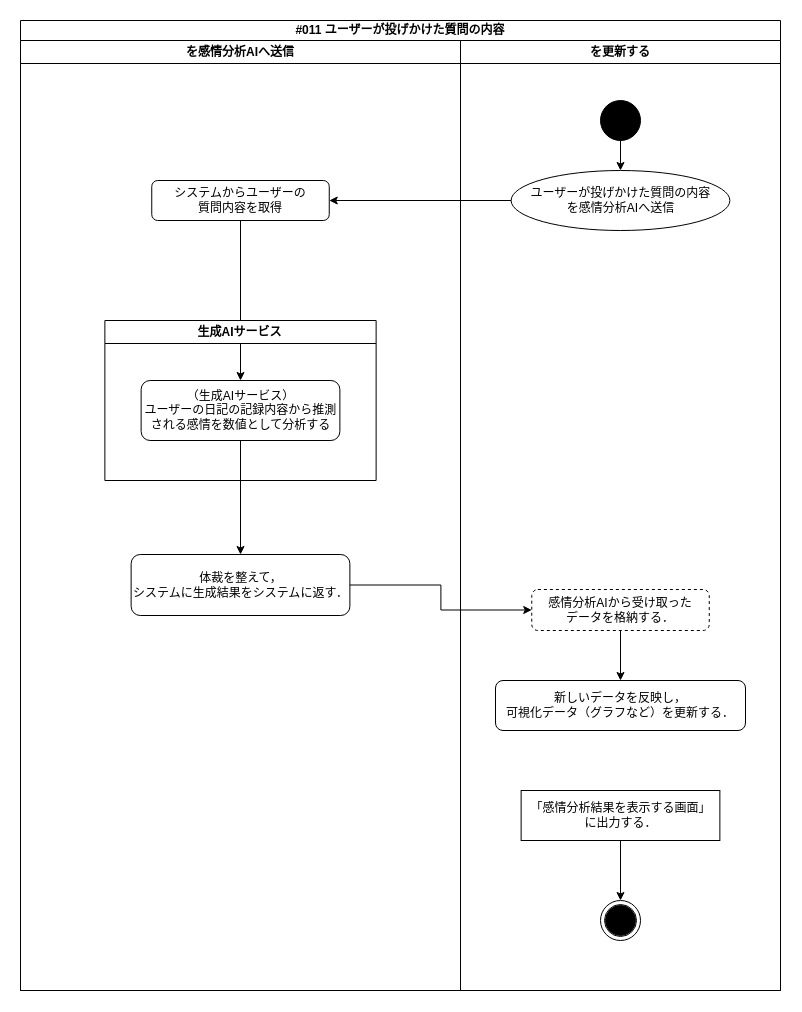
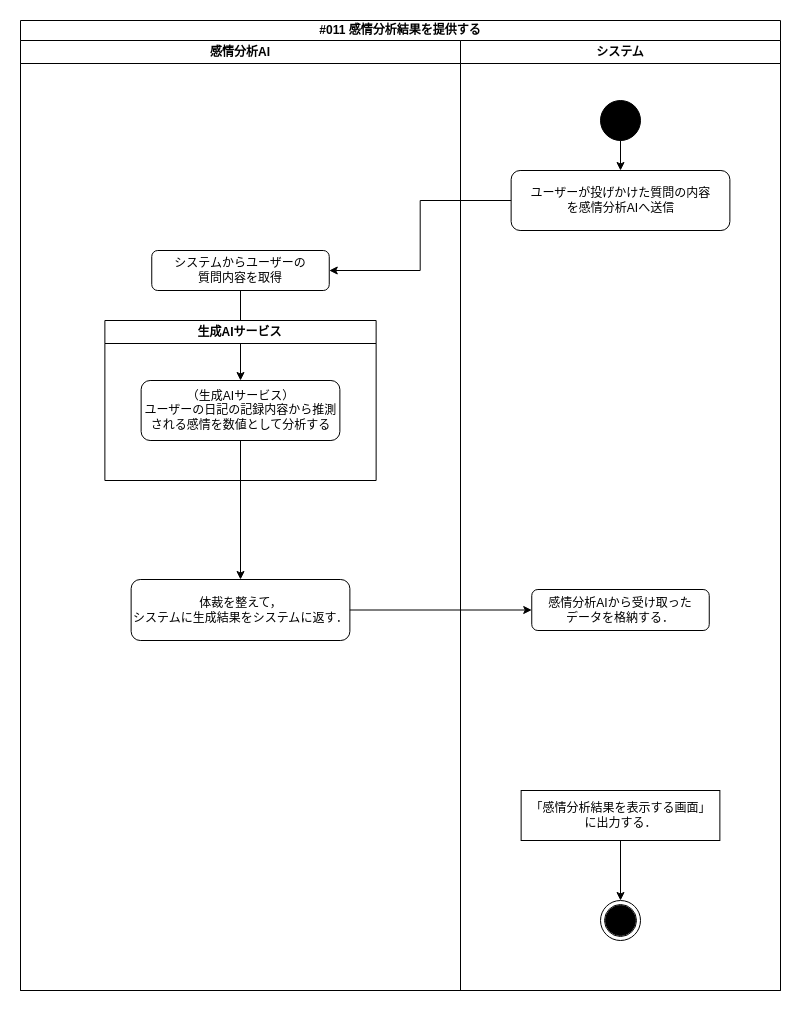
(401, 31) -> (401, 31)
(241, 53) -> (241, 53)
(621, 53) -> (621, 53)
(241, 201) -> (241, 271)
(621, 201) -> (621, 201)
(241, 585) -> (241, 610)
(621, 610) -> (621, 610)
(621, 652) -> none
(621, 706) -> none
